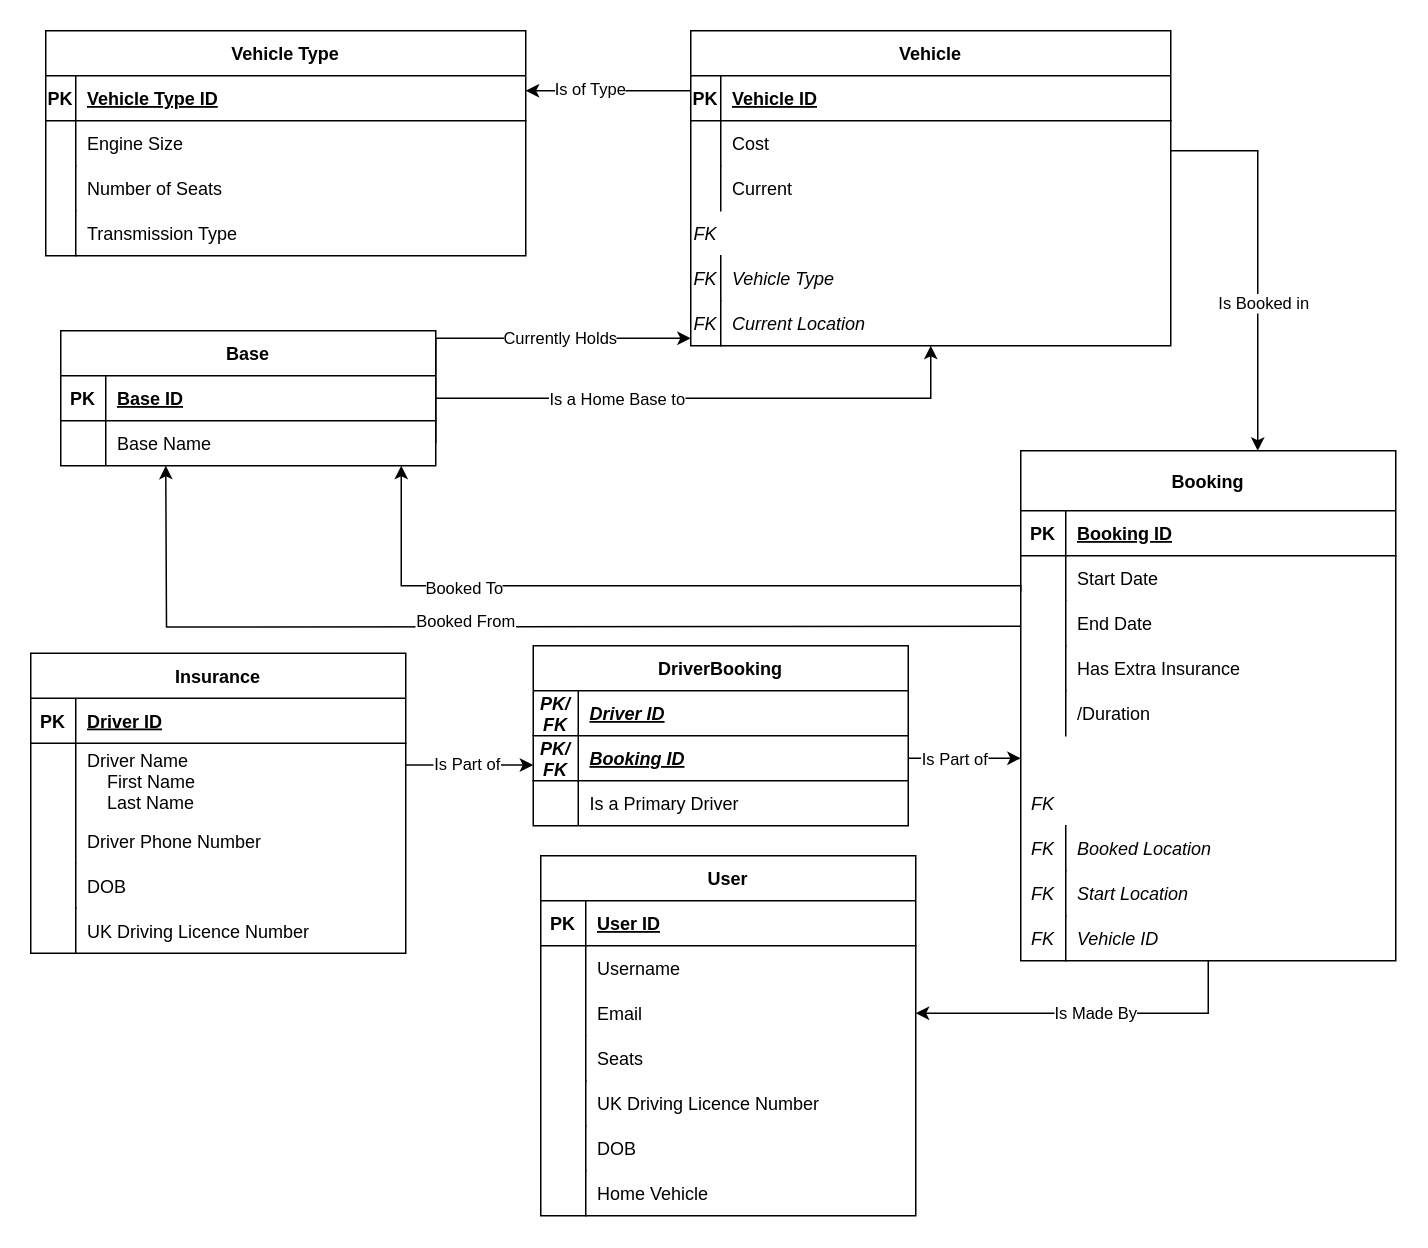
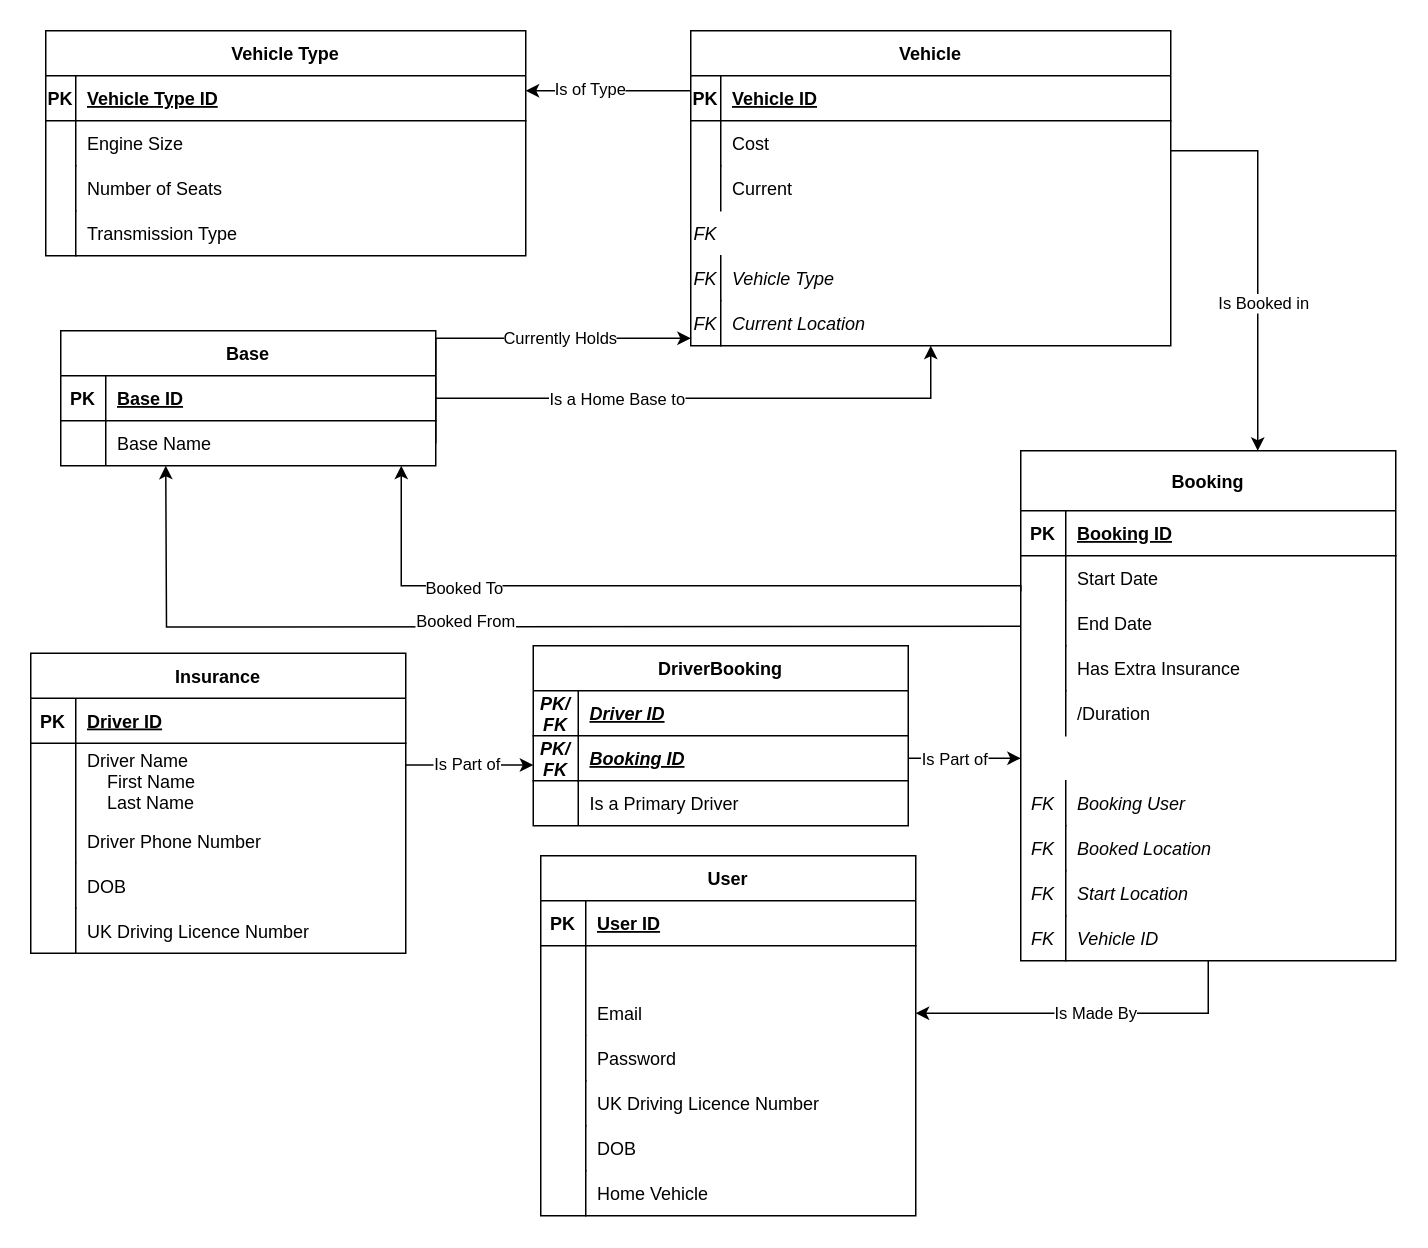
none -> (1231, 803)
(751, 968) -> none
(622, 1059) -> (637, 1059)
